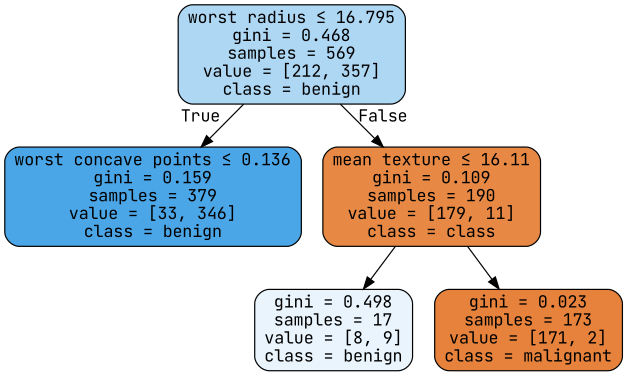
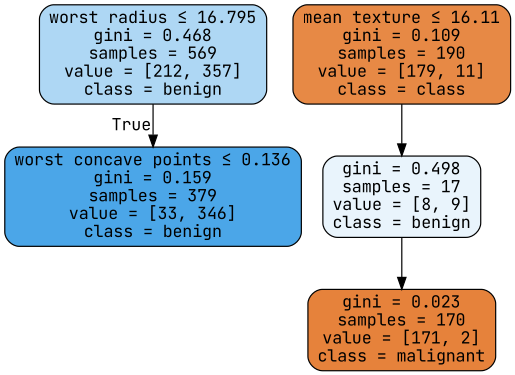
(357, 121) -> none
(480, 263) -> (402, 257)
(529, 320) -> (402, 320)
